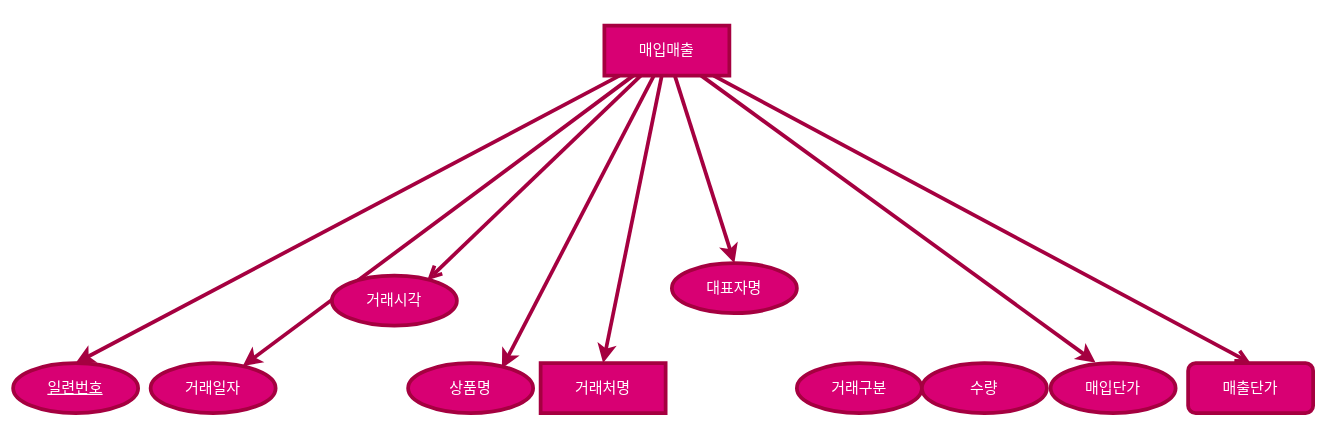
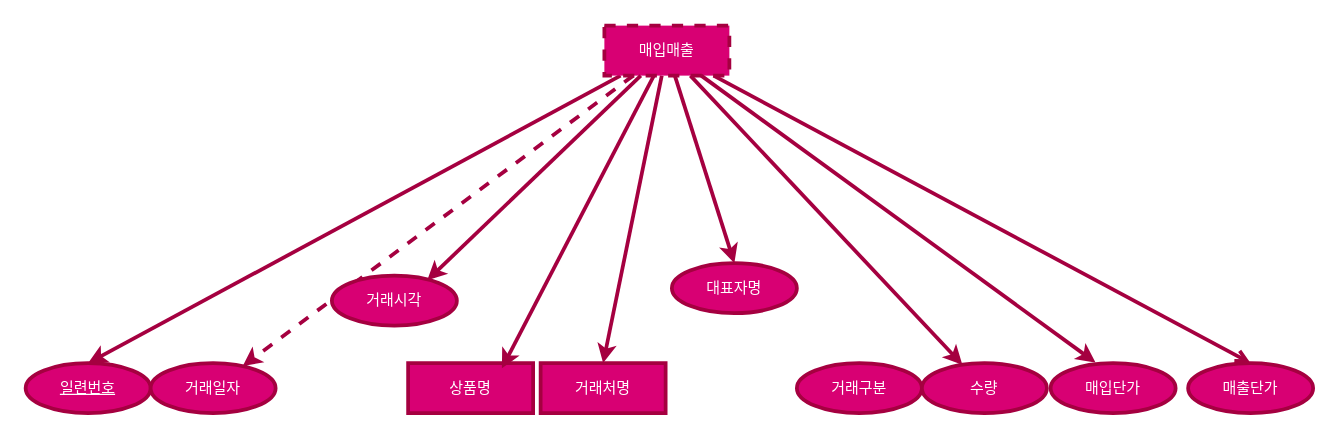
(667, 51) -> (667, 51)
(560, 130) -> (560, 130)
none -> (822, 216)
(438, 270) -> (438, 270)
(76, 388) -> (88, 388)
(471, 388) -> (471, 388)
(1251, 388) -> (1251, 388)
